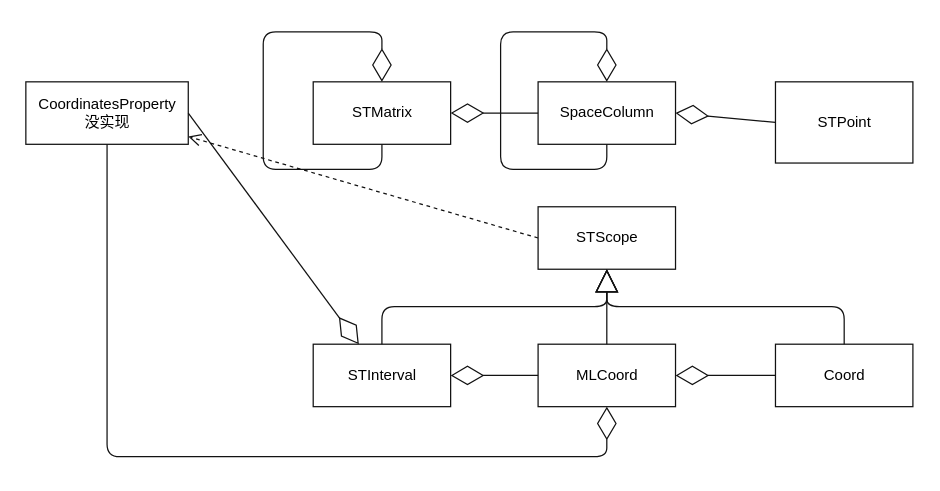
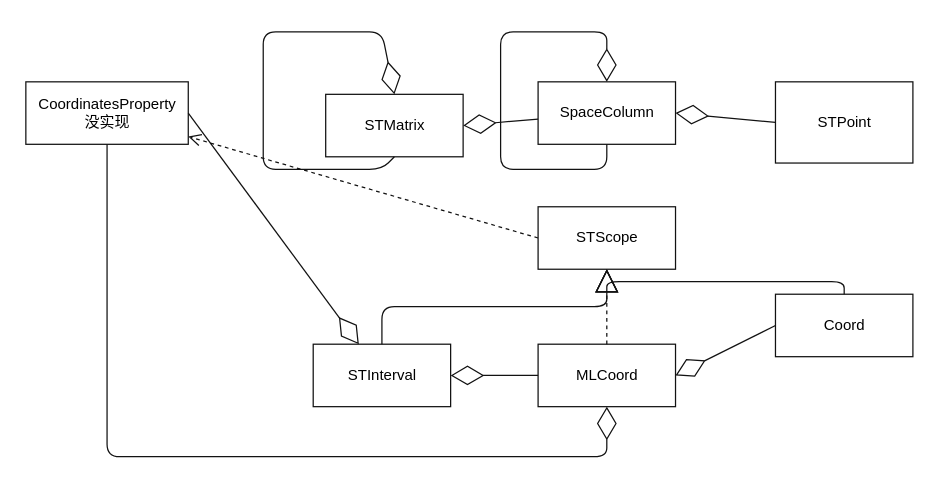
(382, 113) -> (394, 126)
(607, 324) -> (607, 324)
(844, 376) -> (844, 326)
